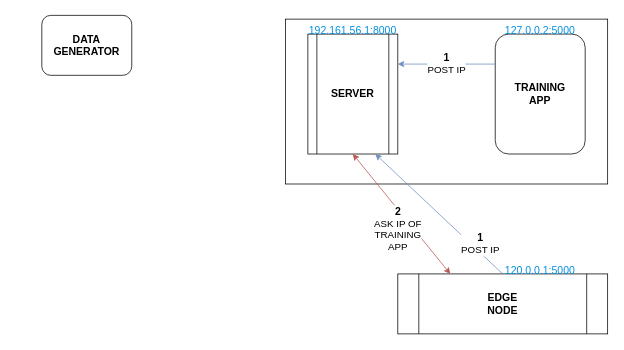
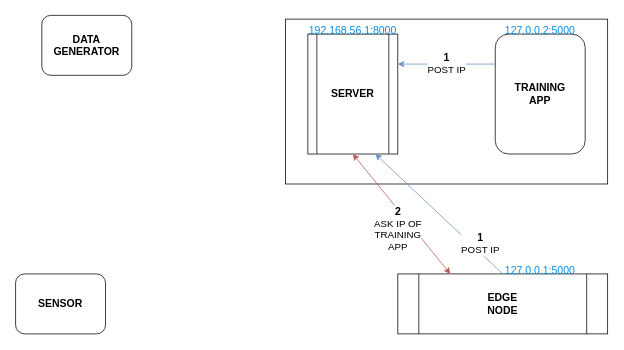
(353, 30) -> (353, 30)
(540, 270) -> (540, 270)
none -> (60, 304)
